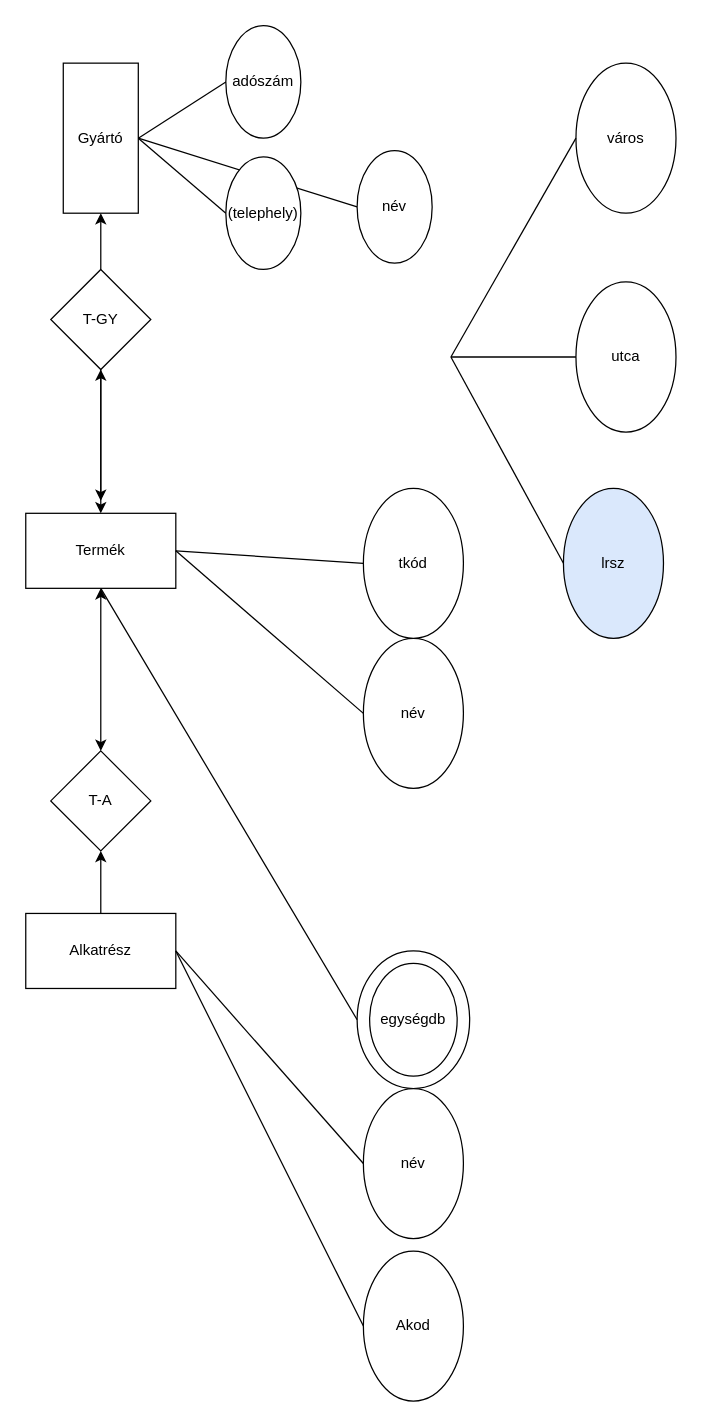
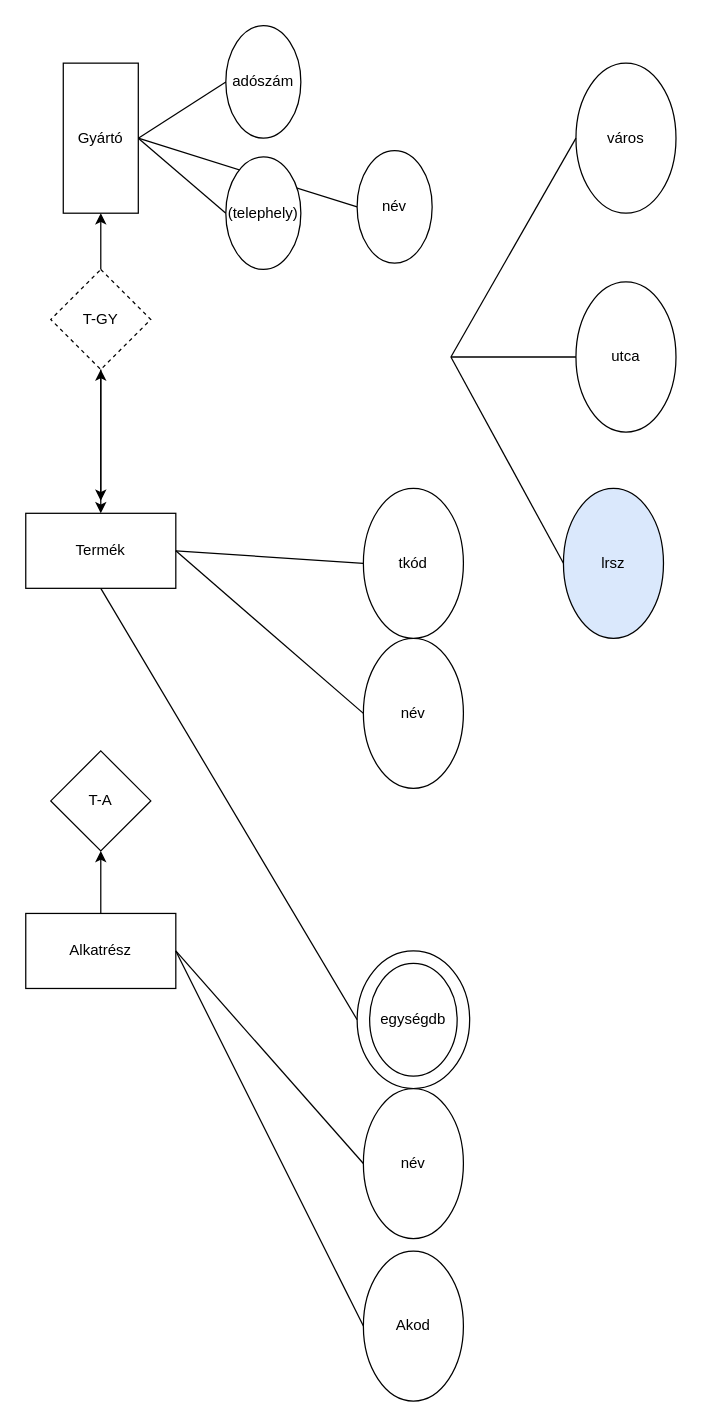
(101, 319) -> (101, 319)
(101, 669) -> none
